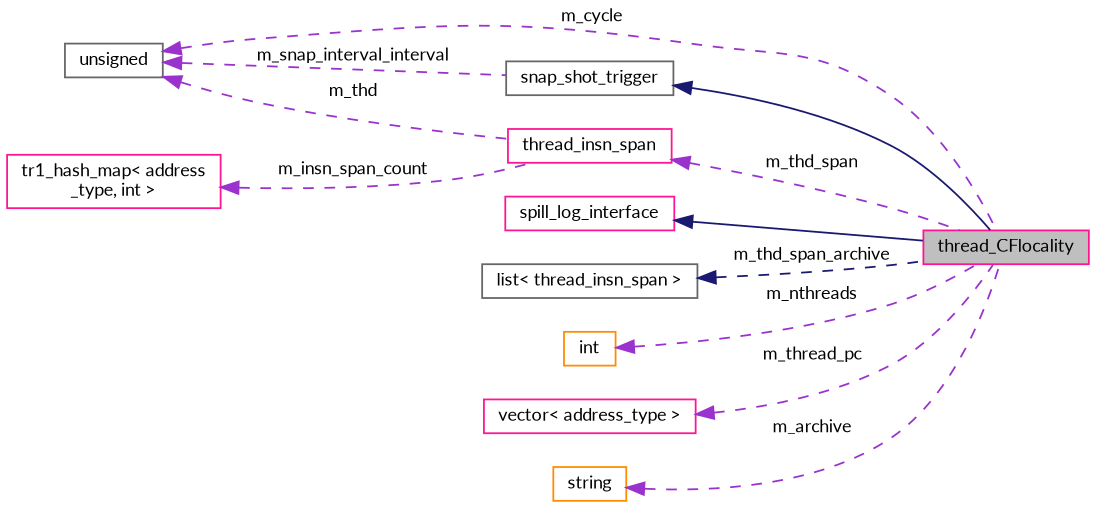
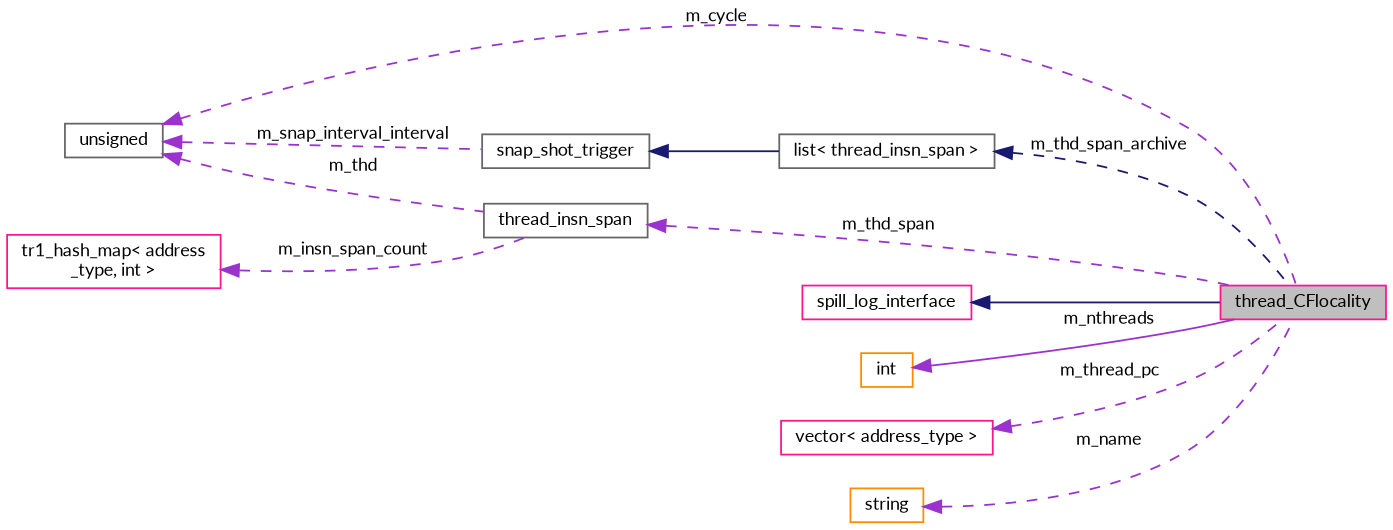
(856, 130) -> (724, 151)
(590, 146) -> (566, 221)
(810, 324) -> (1083, 346)
(810, 428) -> (1108, 440)
